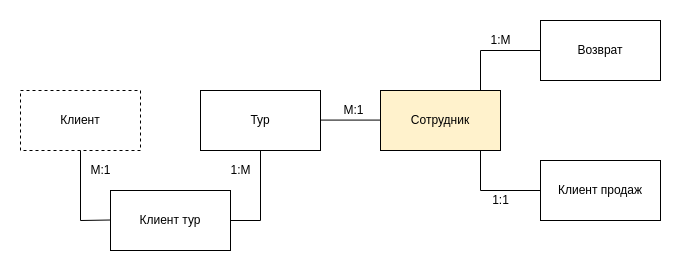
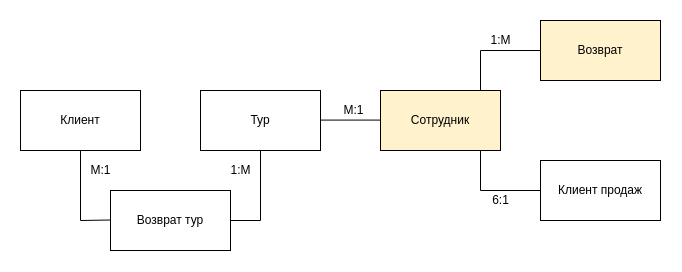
(601, 51) -> (601, 51)
(81, 121) -> (81, 121)
(501, 201) -> (501, 201)
(171, 221) -> (171, 221)
